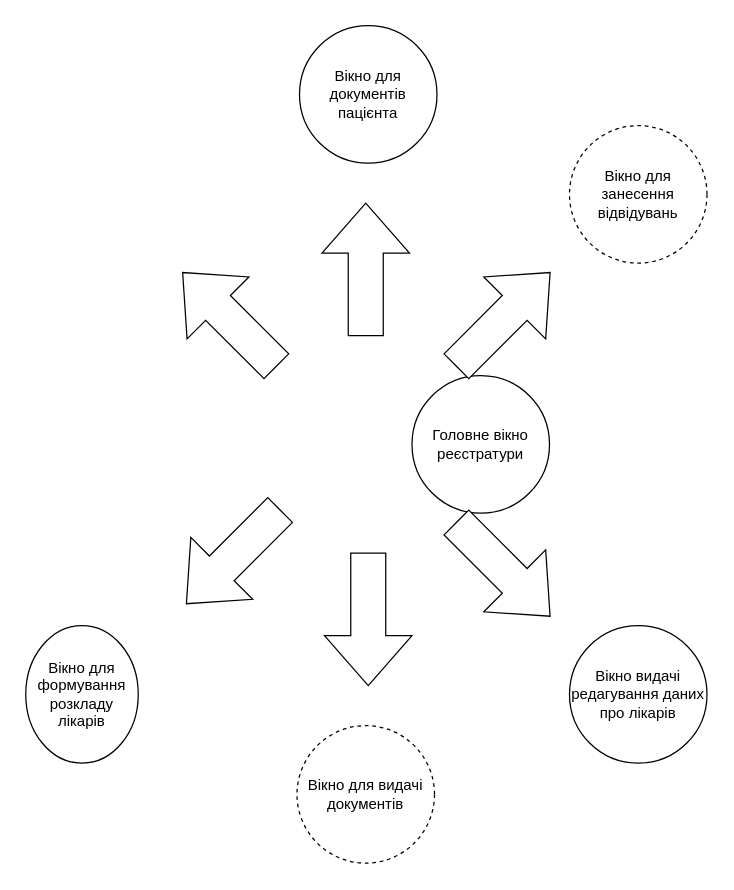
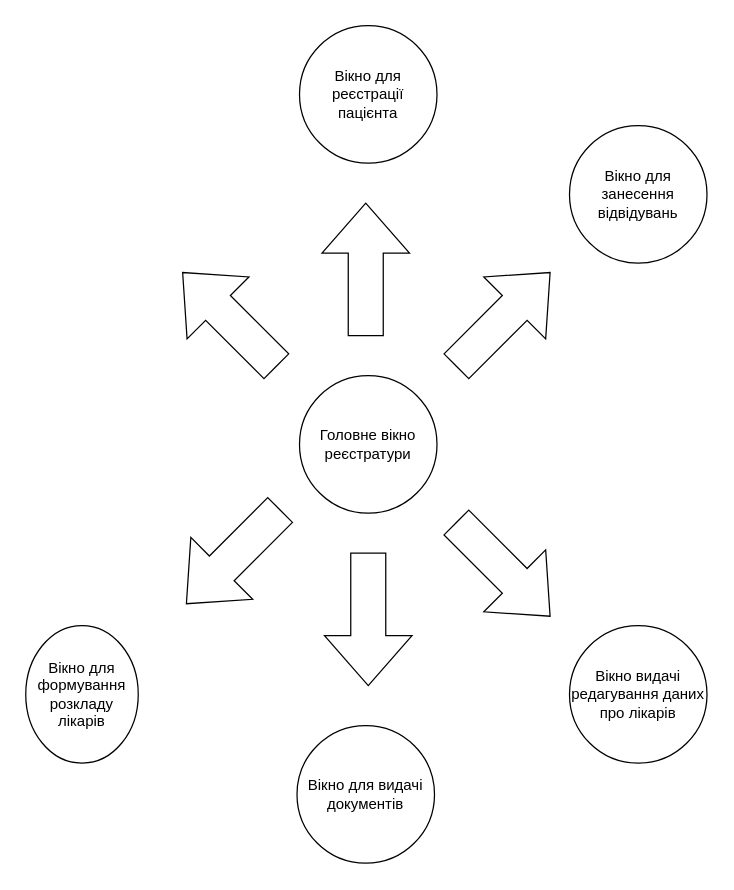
(368, 94) -> (368, 94)
(638, 194) -> (638, 194)
(481, 444) -> (368, 444)
(366, 794) -> (366, 794)
